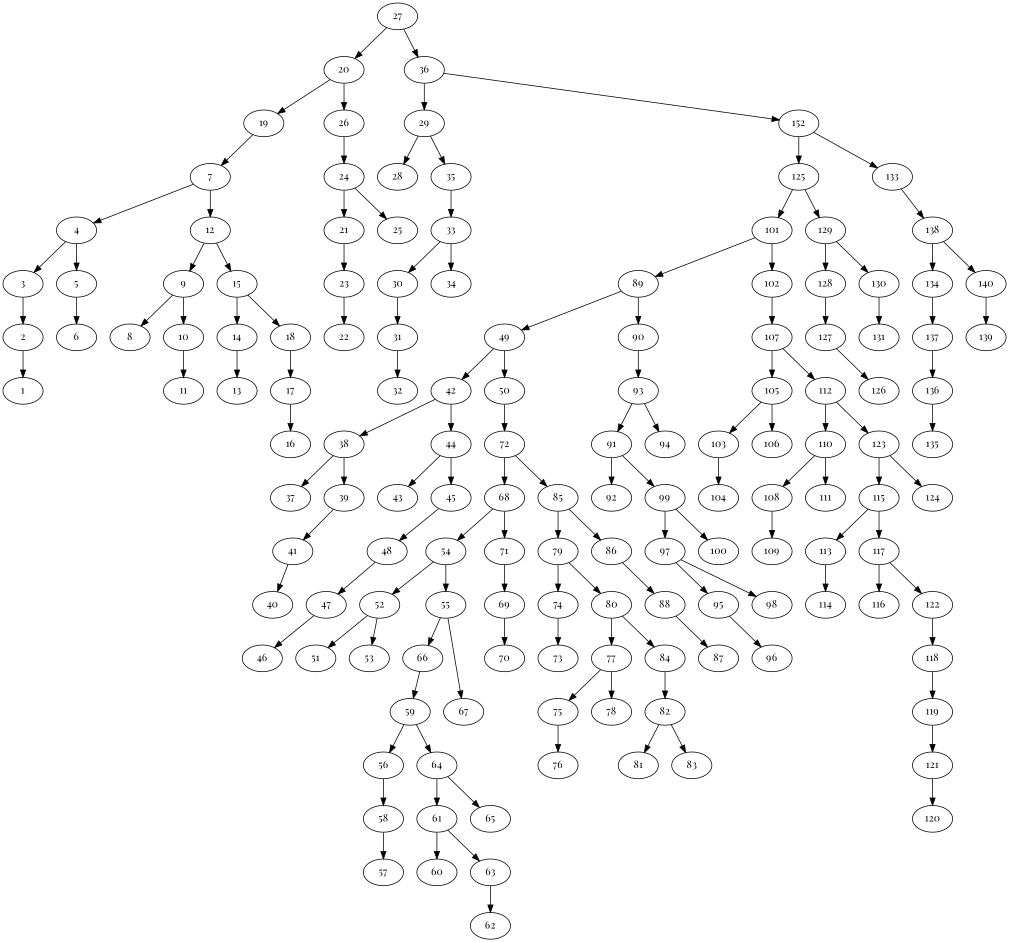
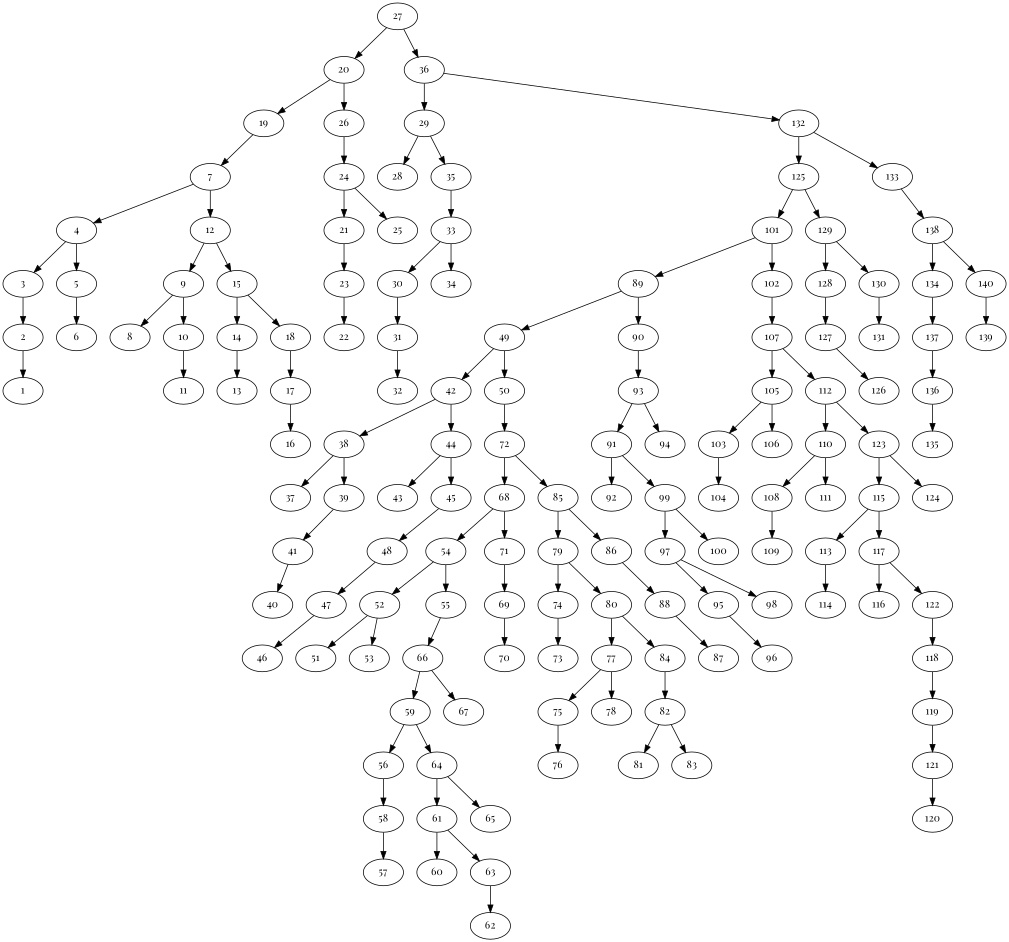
(799, 123) -> (799, 123)
(454, 655) -> (441, 682)
